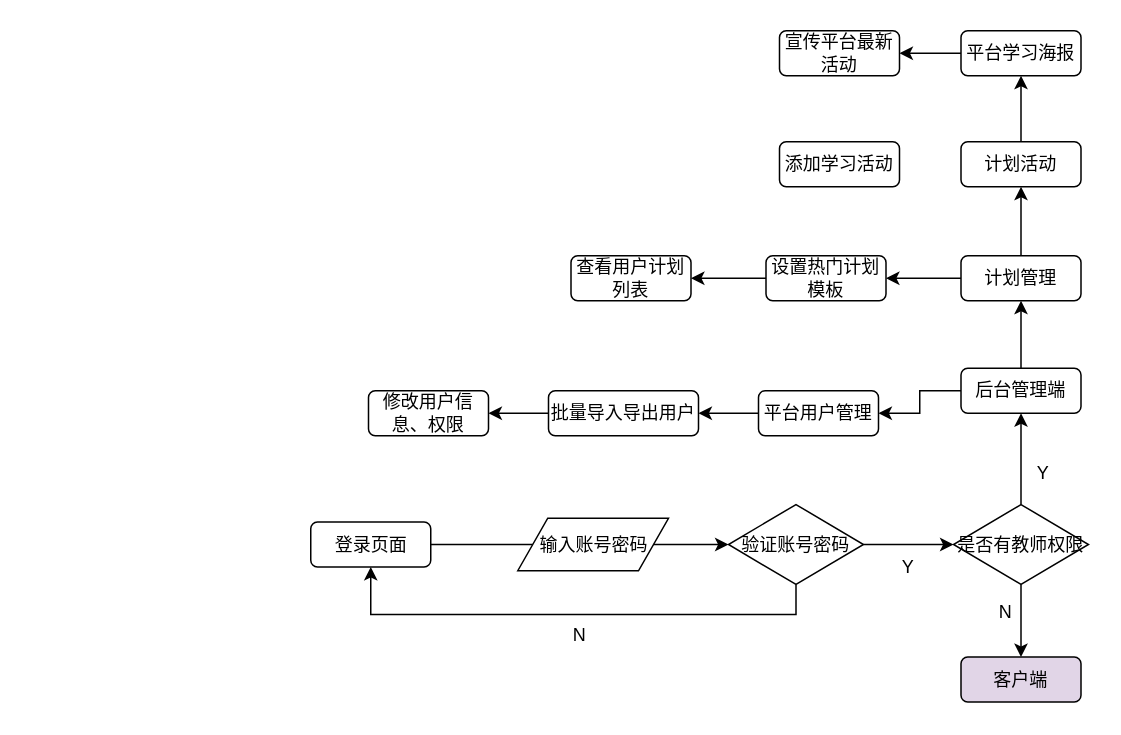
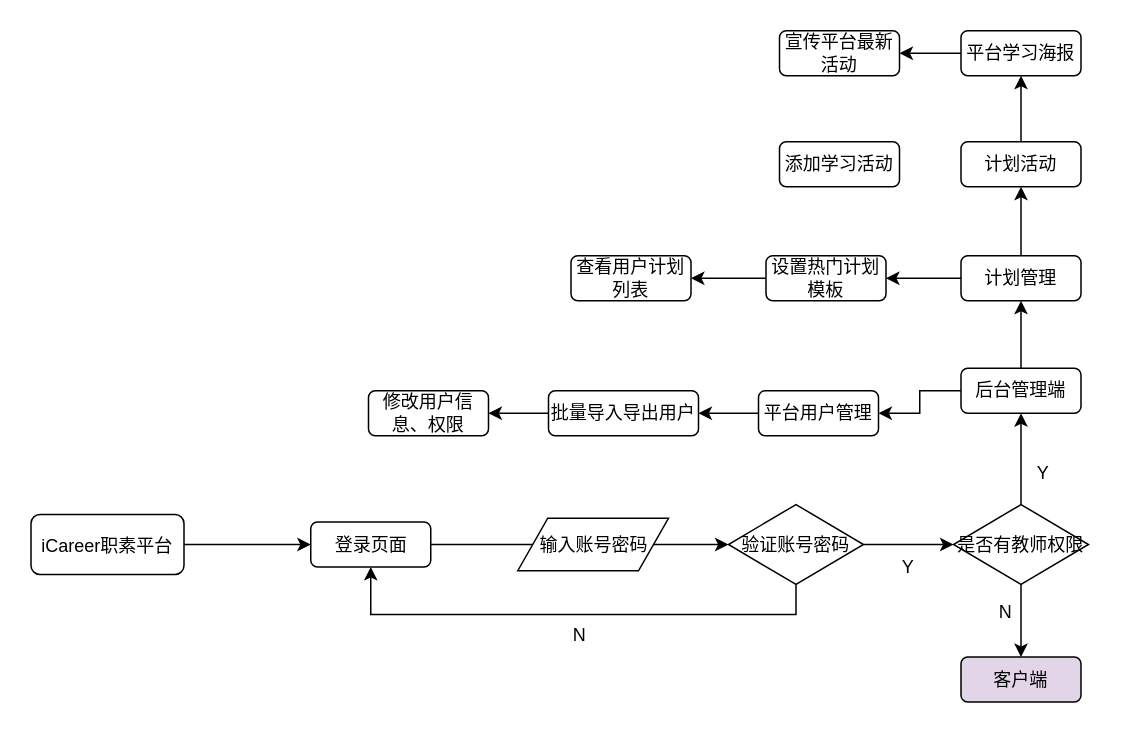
none -> (107, 545)
none -> (242, 545)
